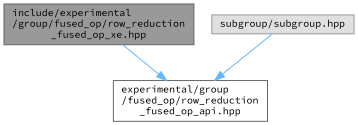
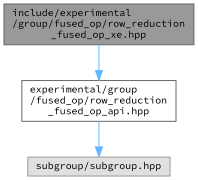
(248, 54) -> (99, 134)
